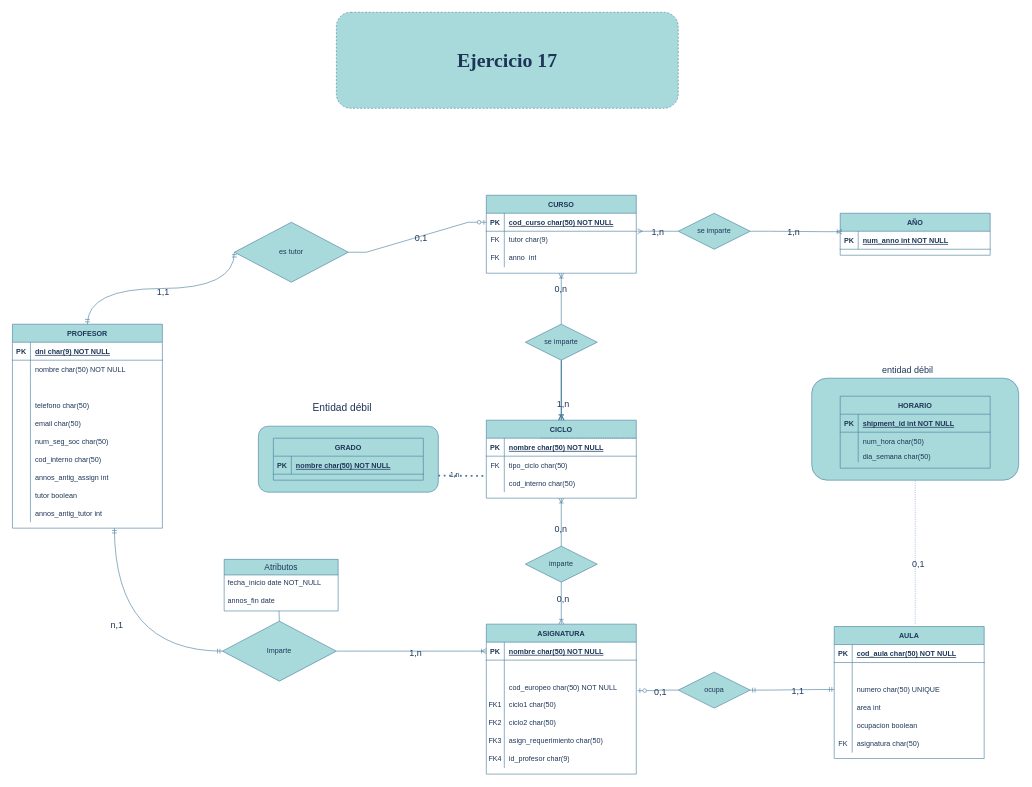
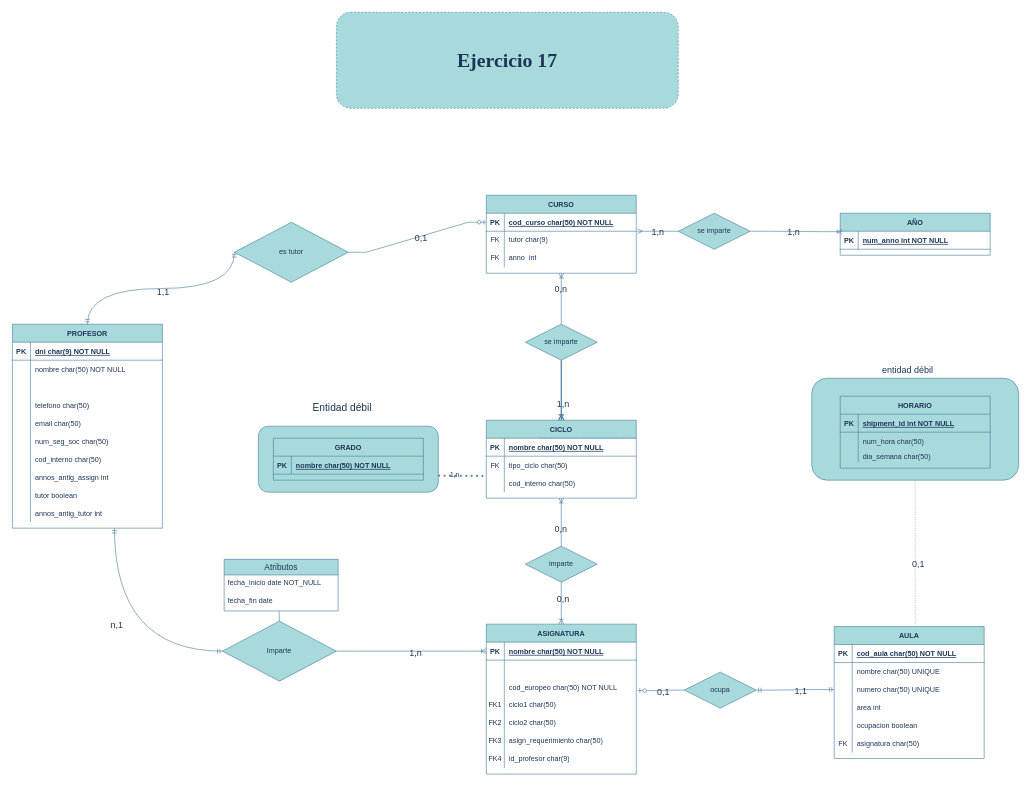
(254, 602) -> (254, 602)
none -> (918, 672)
(714, 690) -> (720, 690)
